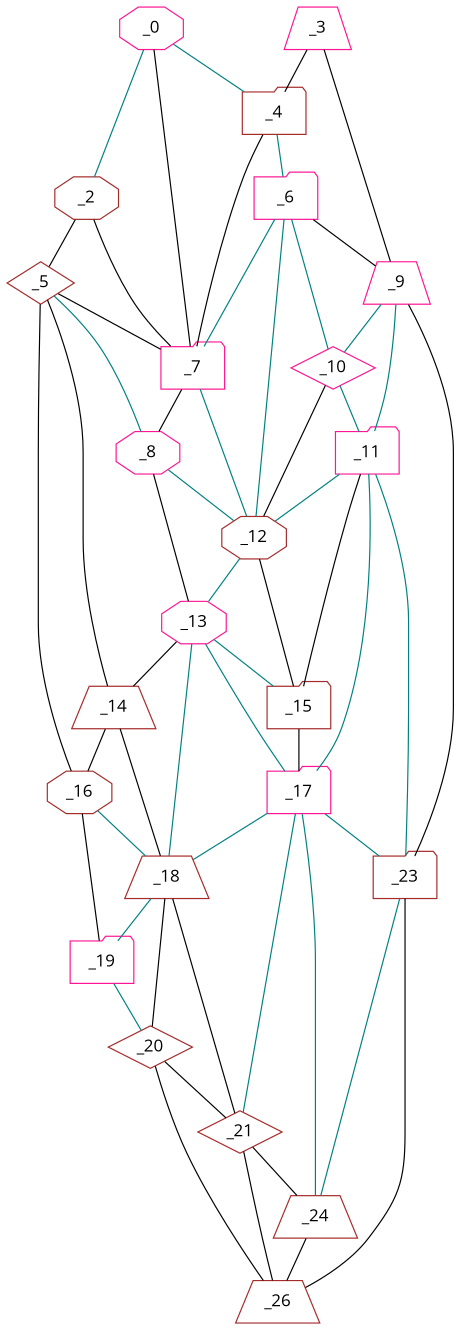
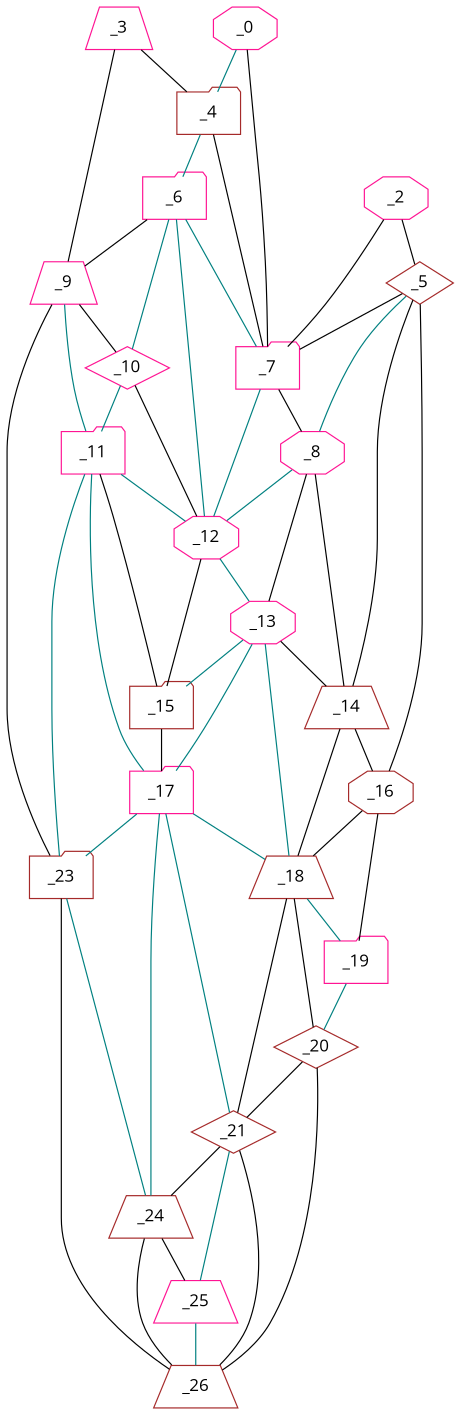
(119, 113) -> none
(87, 198) -> (396, 198)
(363, 328) -> (98, 328)
(254, 538) -> (206, 538)
none -> (330, 580)
(122, 833) -> (338, 833)
none -> (196, 1302)
